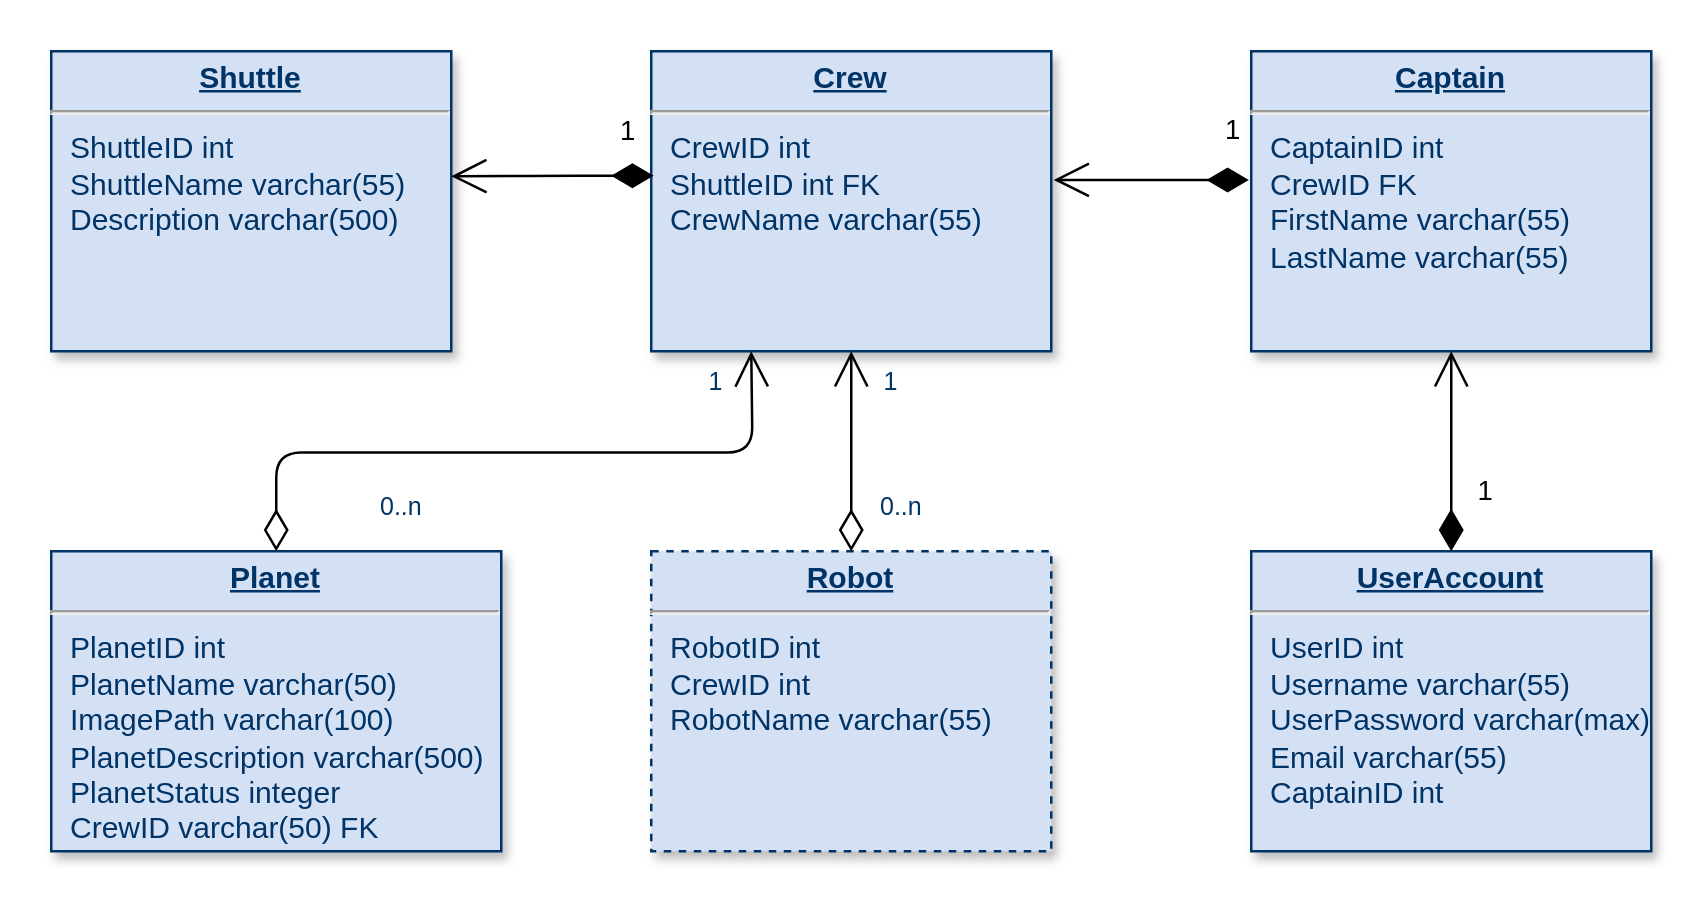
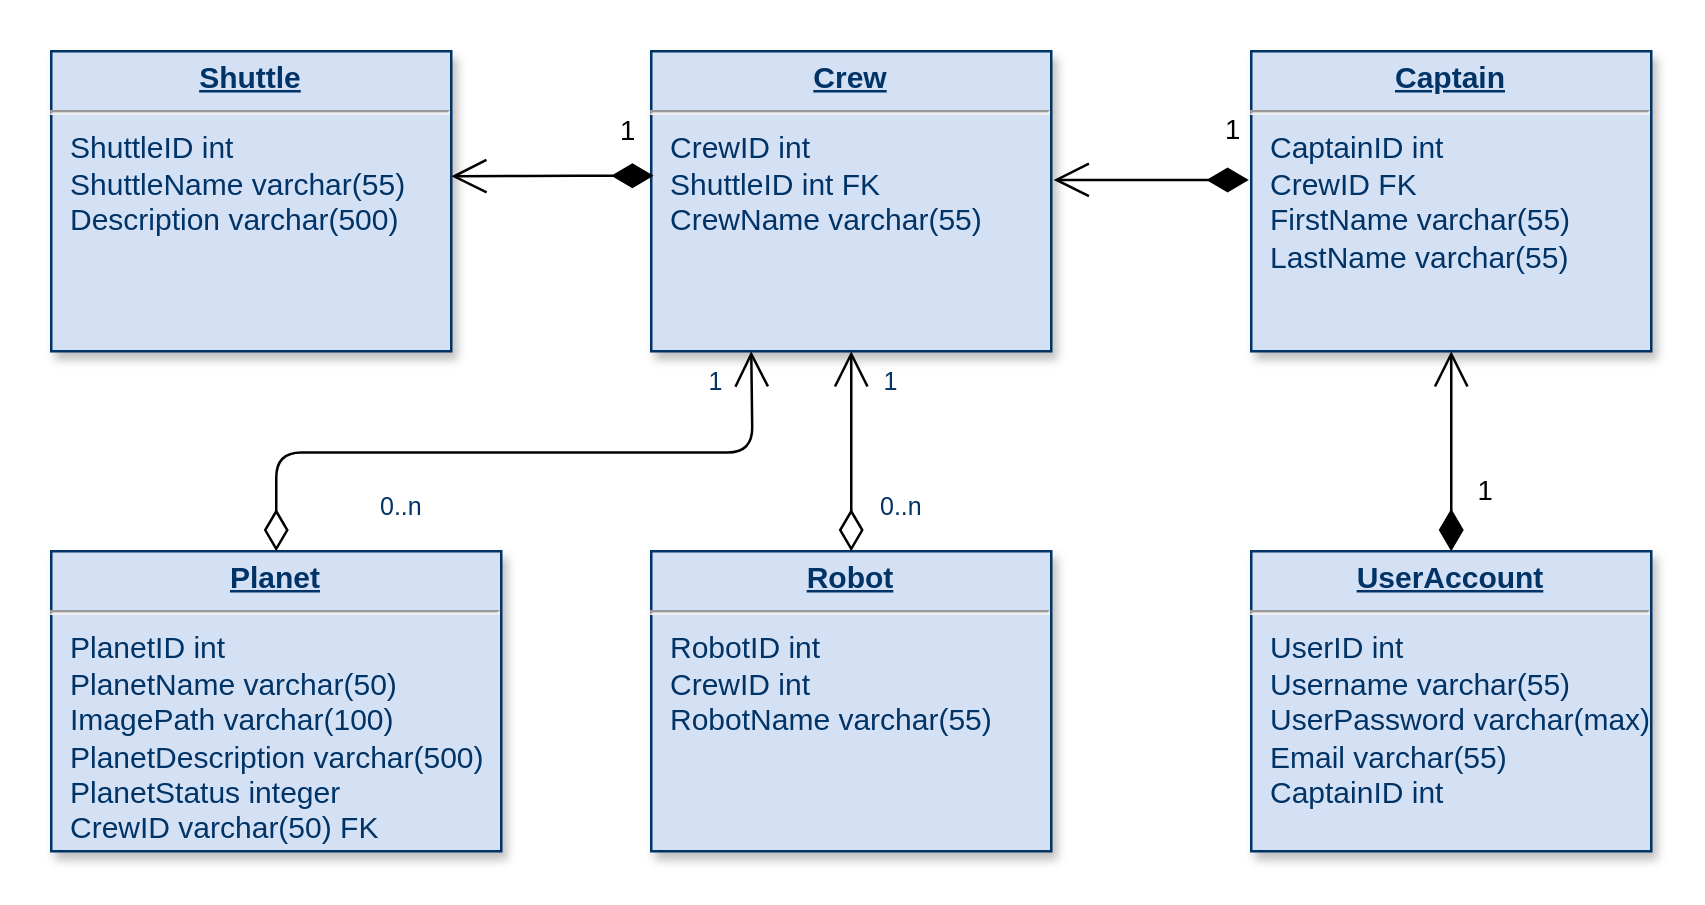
(851, 701) -> (851, 701)
